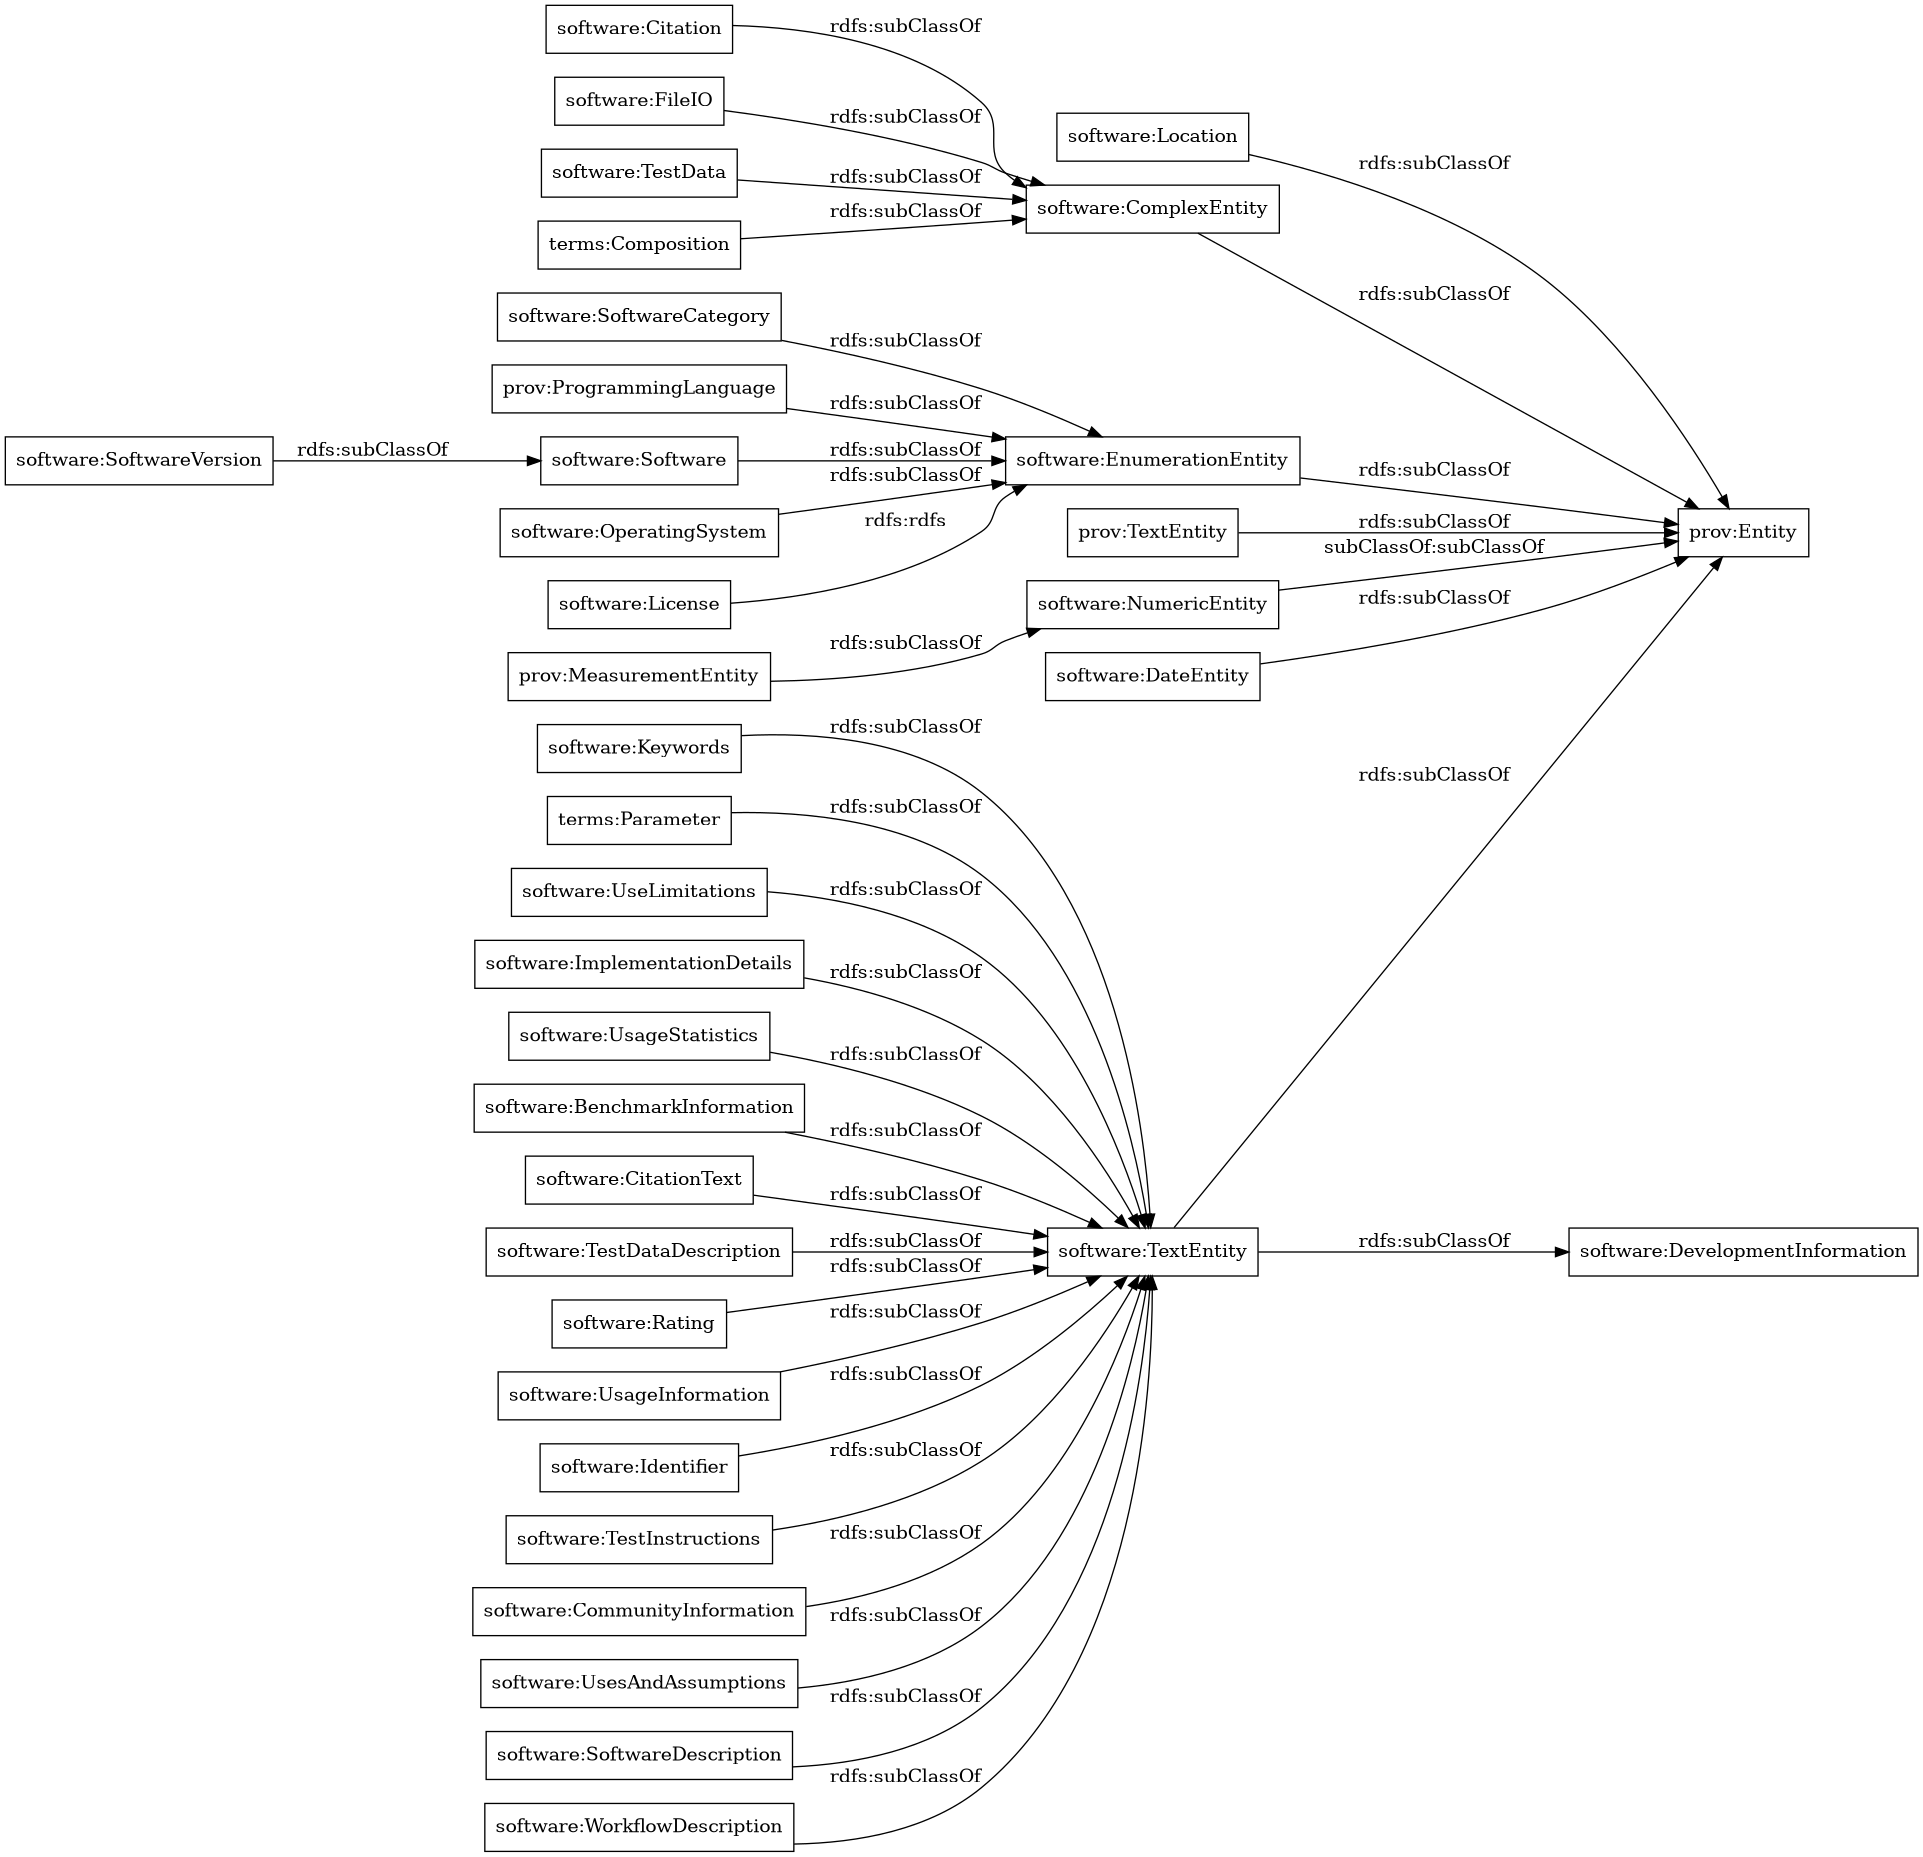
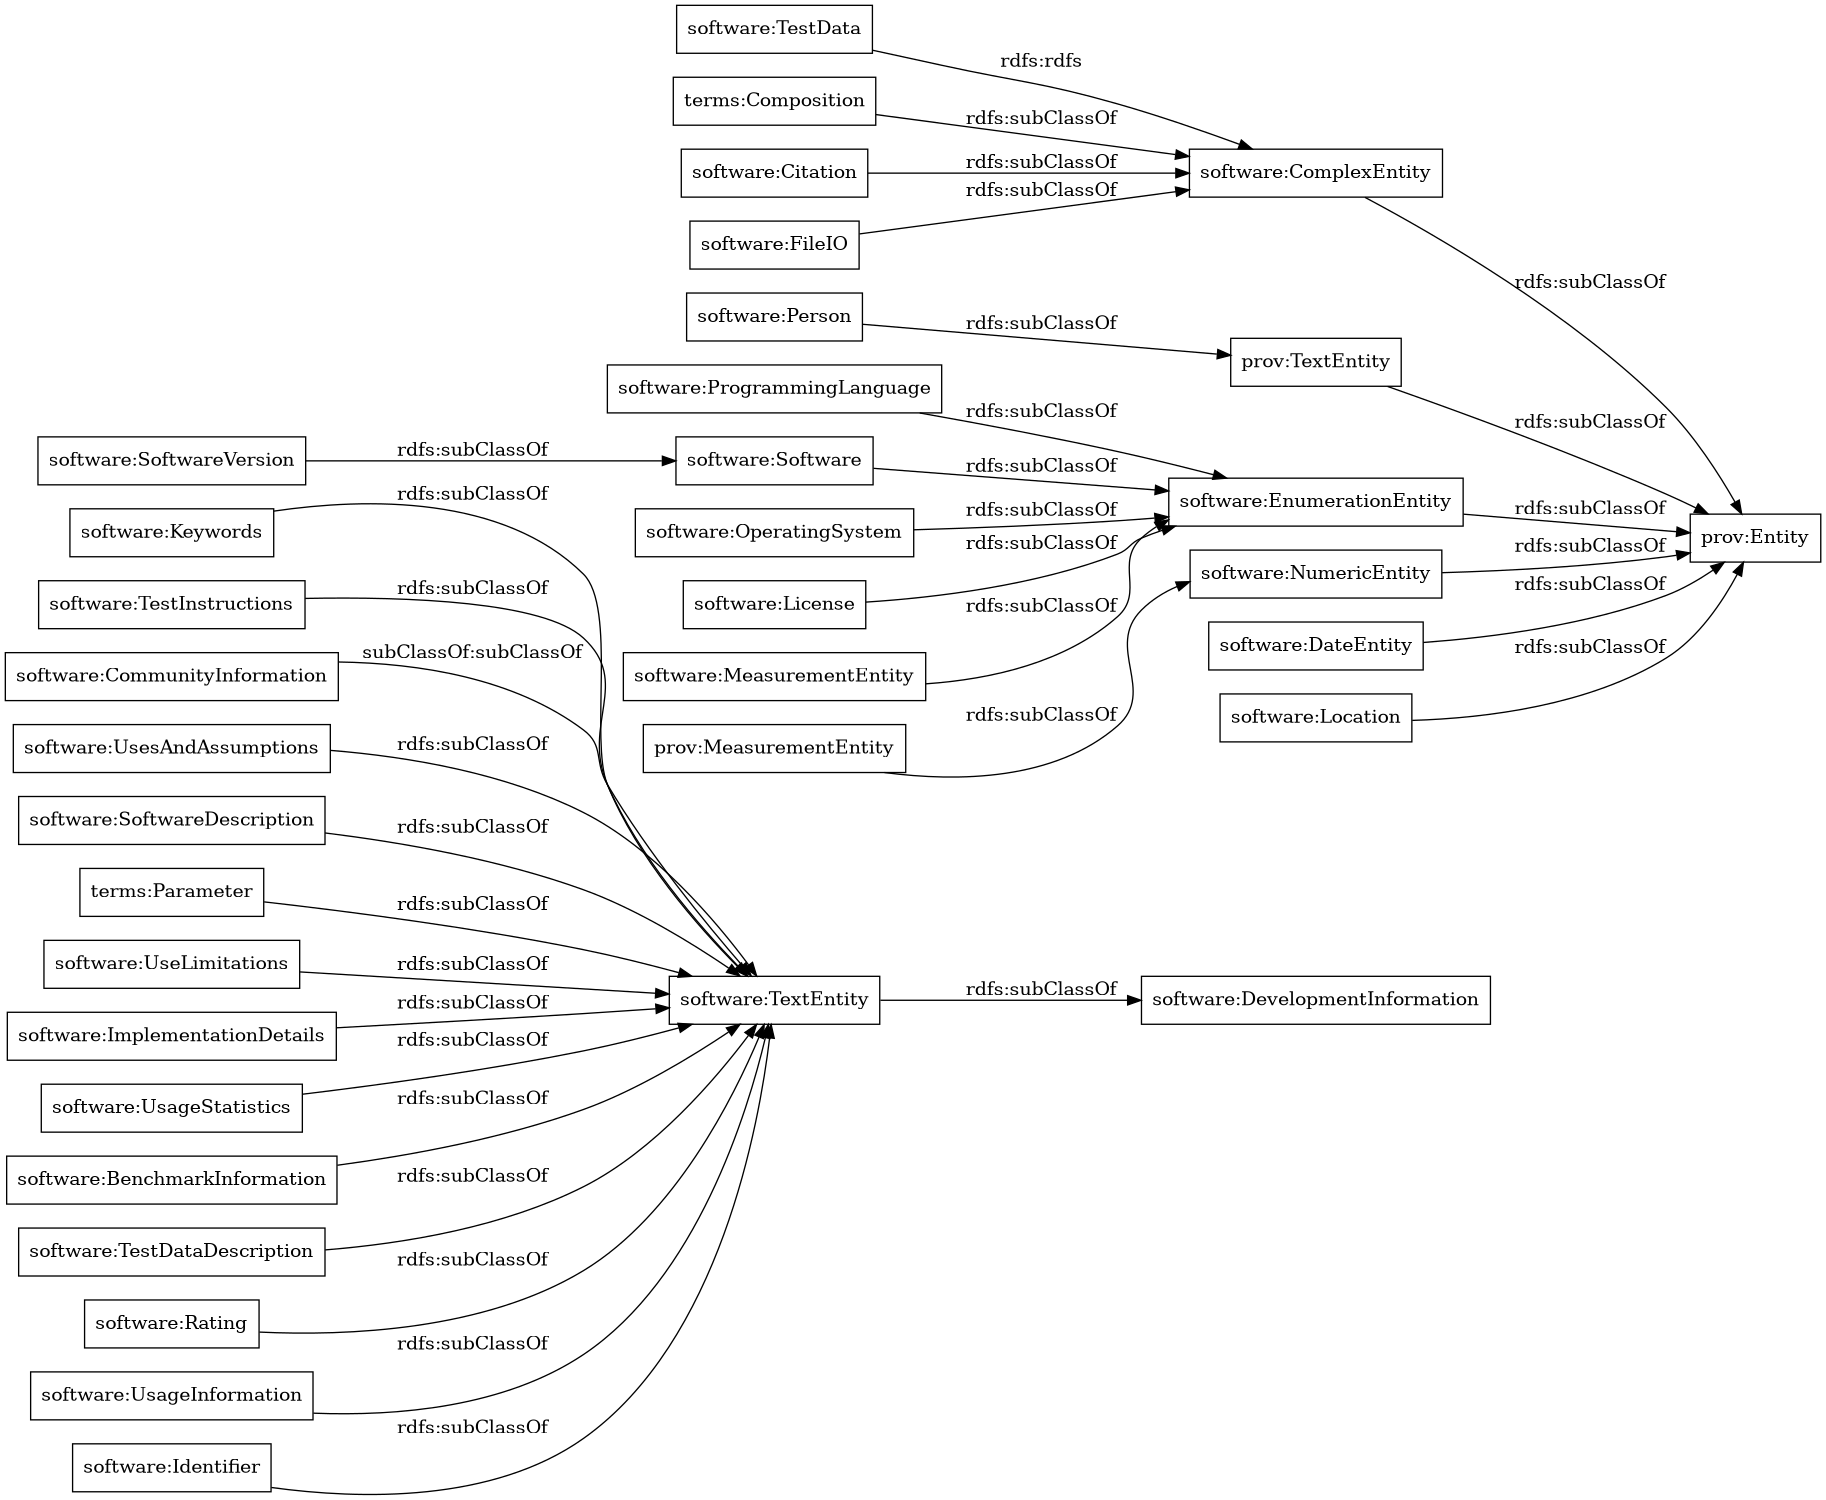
(906, 178) -> (1042, 62)
(639, 317) -> (775, 677)
none -> (775, 317)
(639, 389) -> (775, 389)
(906, 521) -> (1042, 544)
(1435, 548) -> (1590, 547)
(1444, 898) -> none
(639, 1180) -> none
(906, 1534) -> (473, 653)
(639, 1827) -> none
